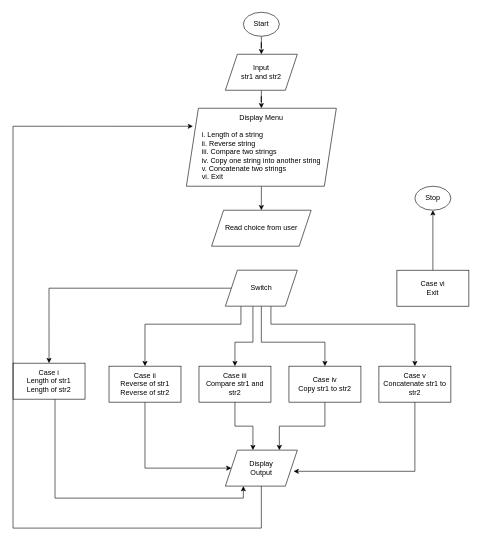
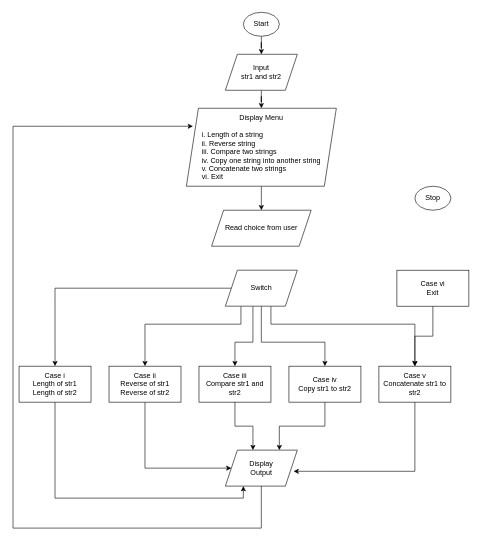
(433, 215) -> (433, 329)
(49, 381) -> (55, 384)
